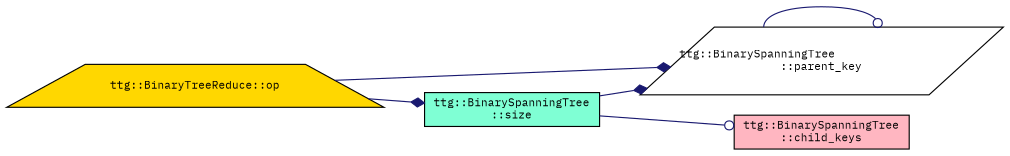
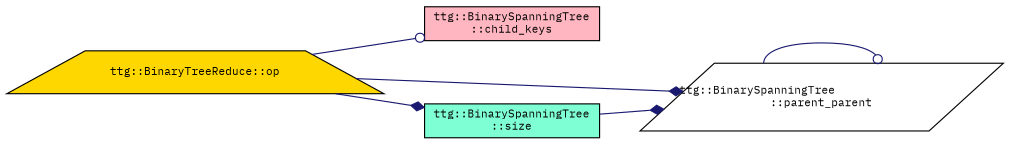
(822, 61) -> (822, 97)
(662, 120) -> (364, 46)
